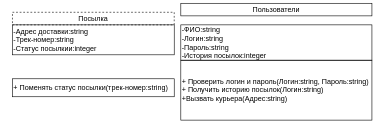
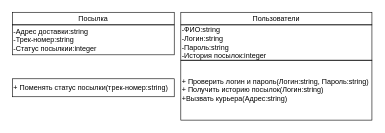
(277, 10) -> (277, 19)
(93, 19) -> (93, 19)
